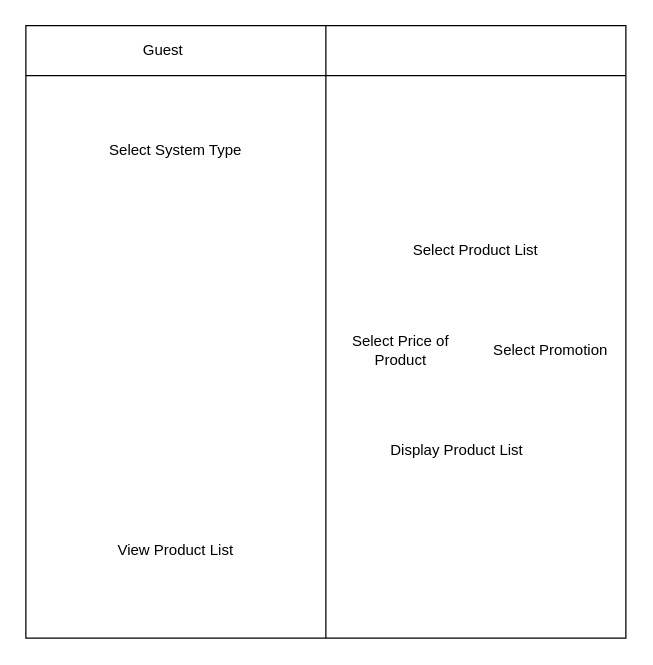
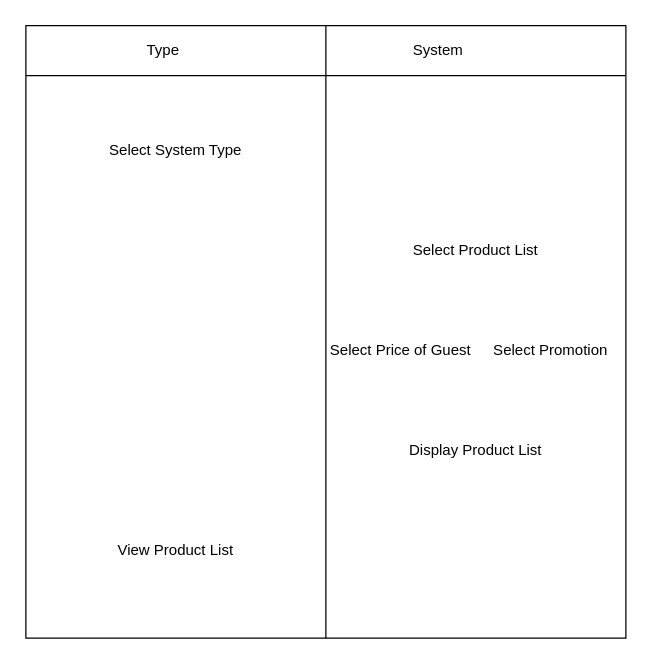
(163, 51) -> (163, 51)
none -> (438, 51)
(401, 351) -> (401, 351)
(457, 451) -> (476, 451)
